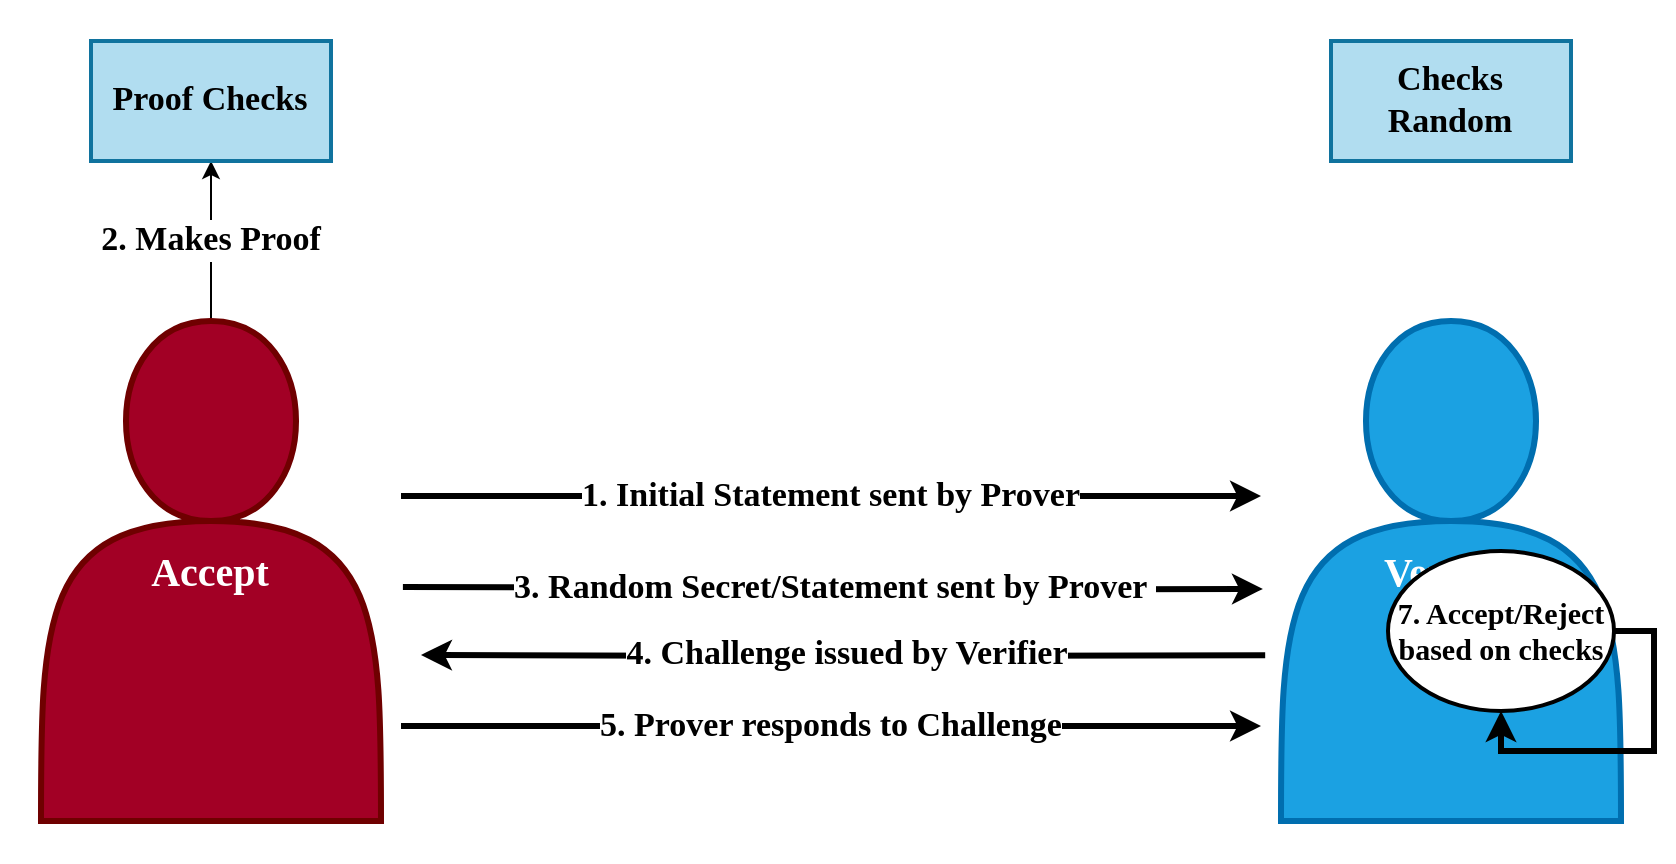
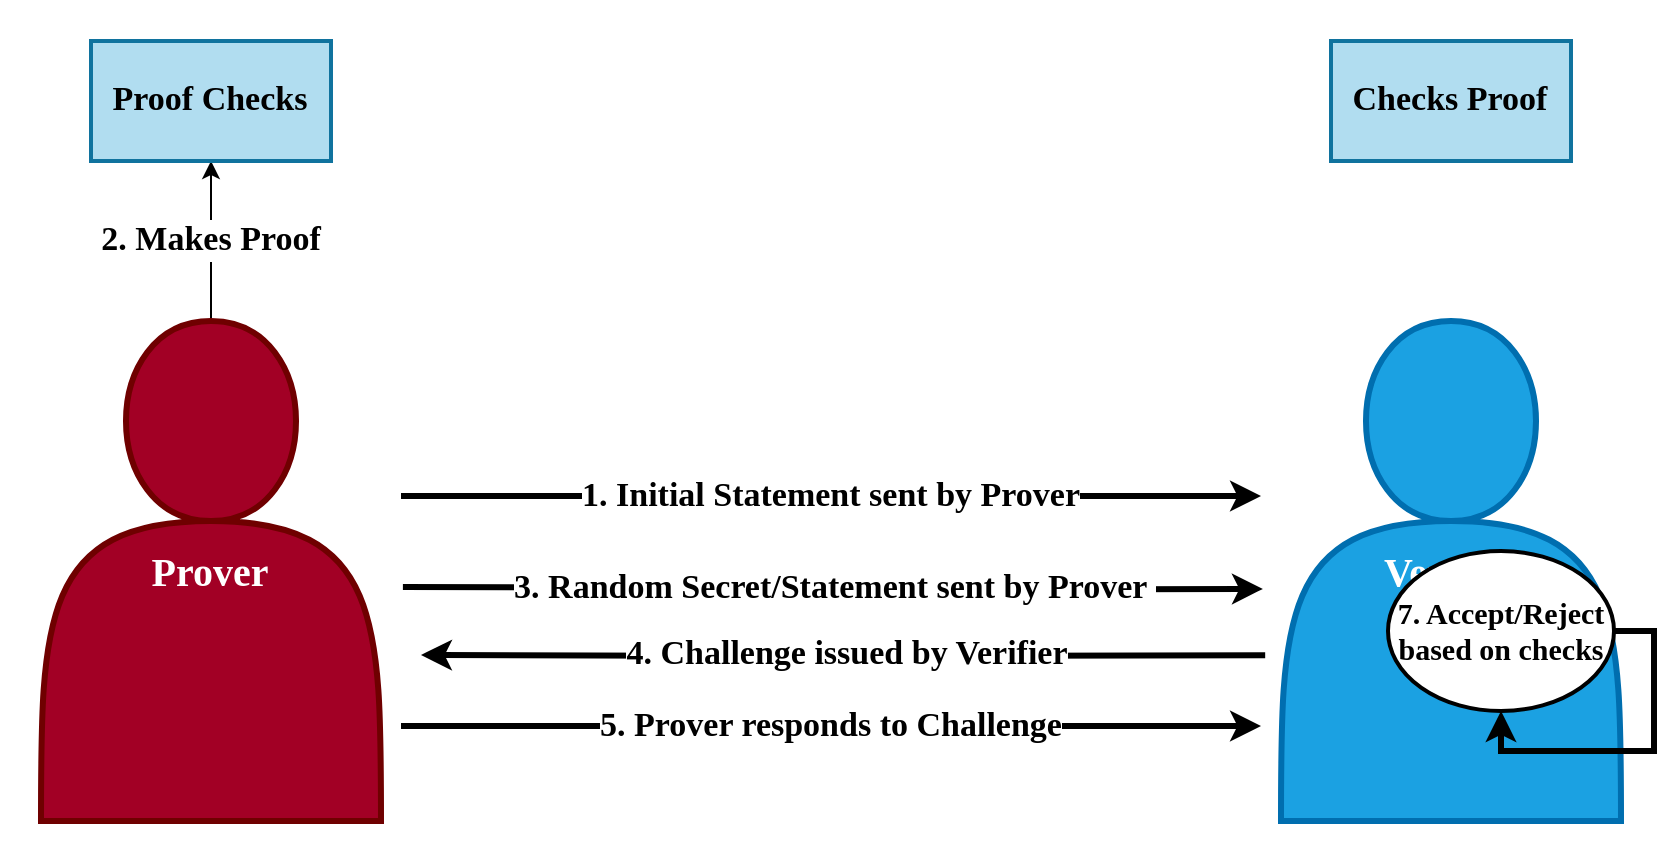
(1451, 101) -> (1451, 101)
(211, 571) -> (211, 571)
